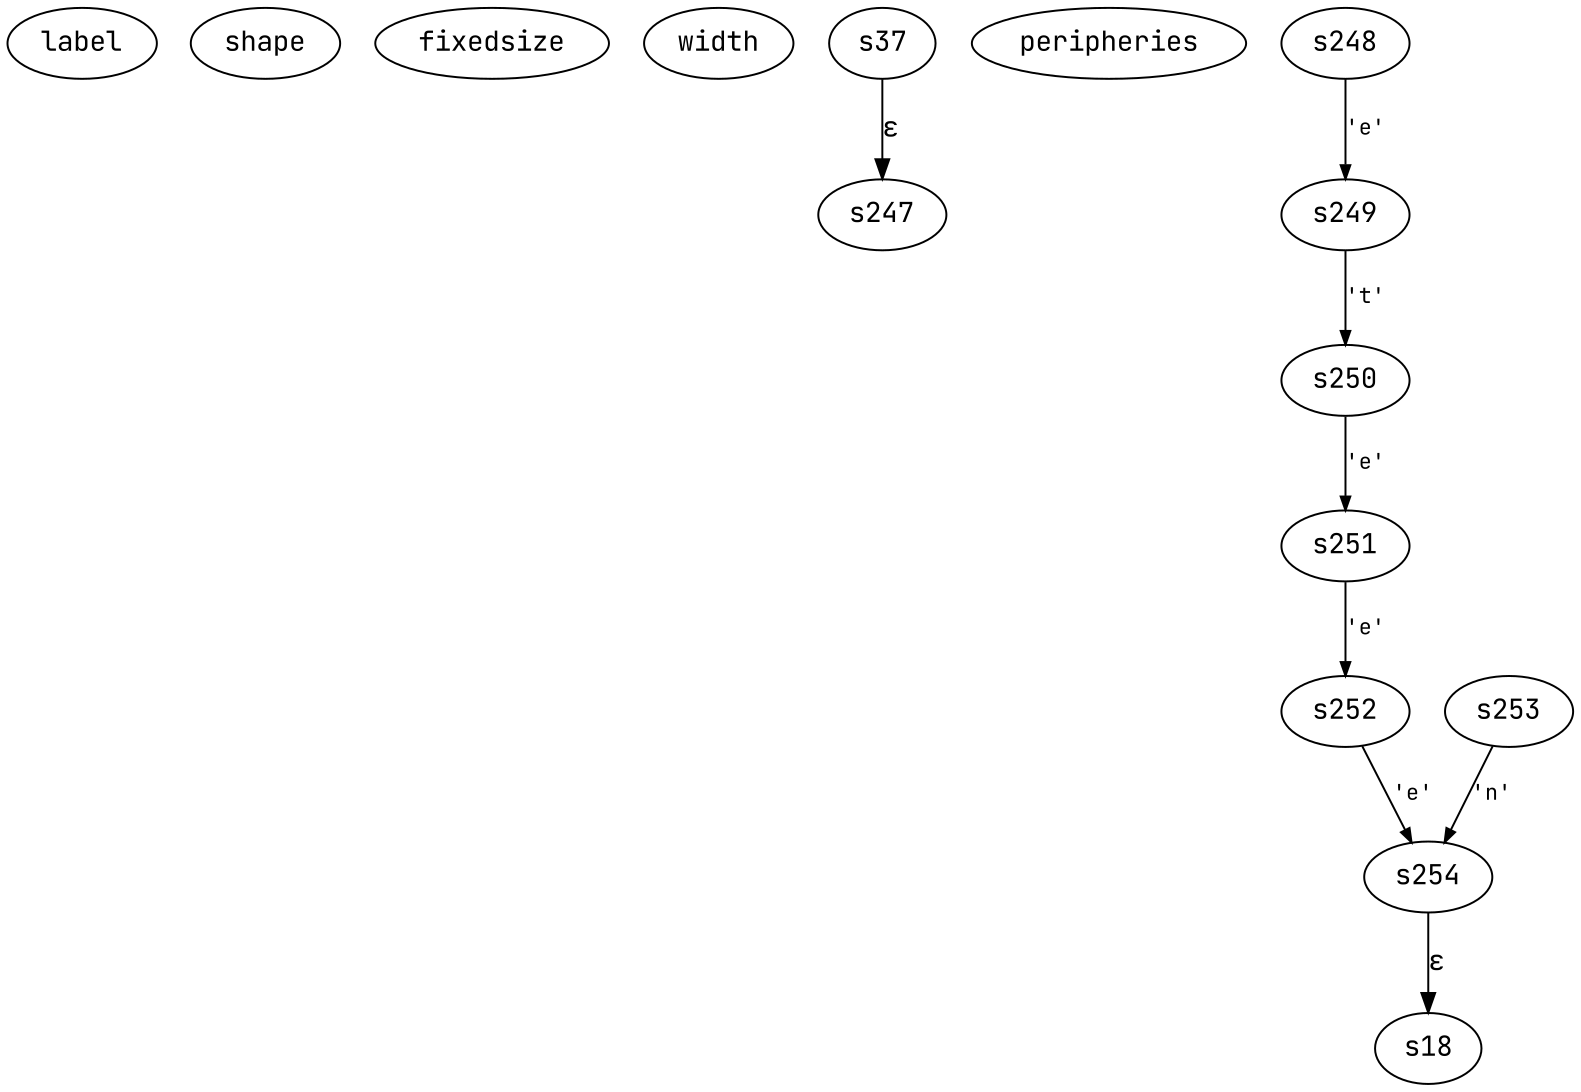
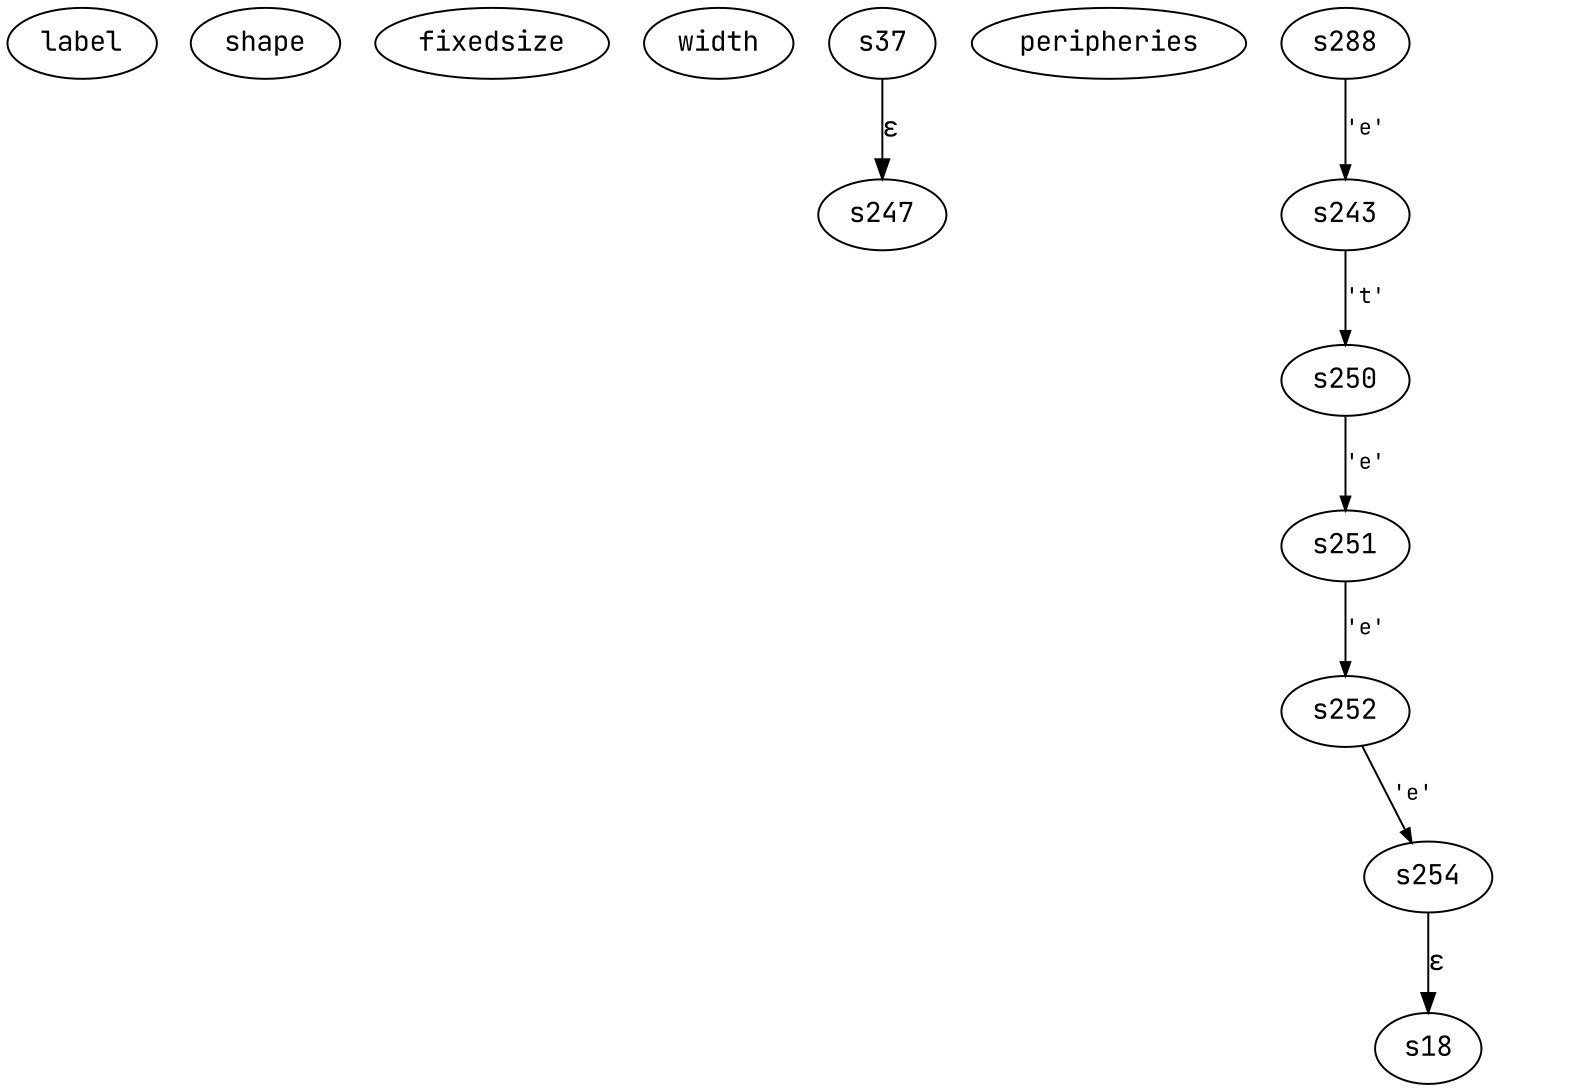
(1345, 43) -> (1345, 43)
(1345, 215) -> (1345, 215)
(1509, 711) -> none
